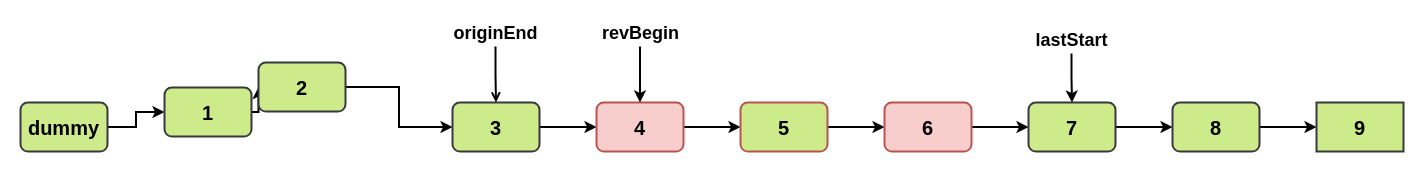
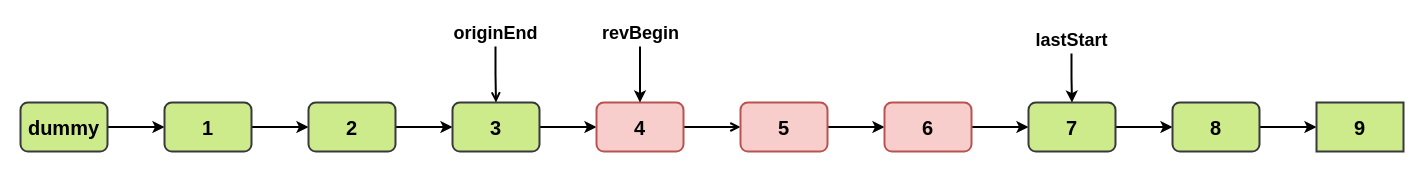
(302, 87) -> (352, 127)
(208, 112) -> (208, 127)
(730, 127) -> (731, 127)
(784, 127) -> (784, 127)
